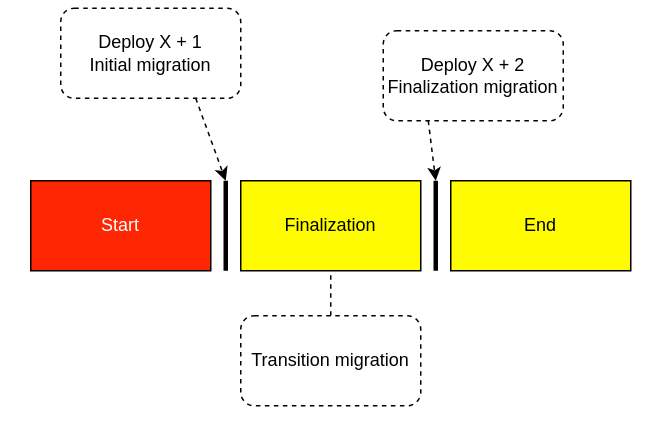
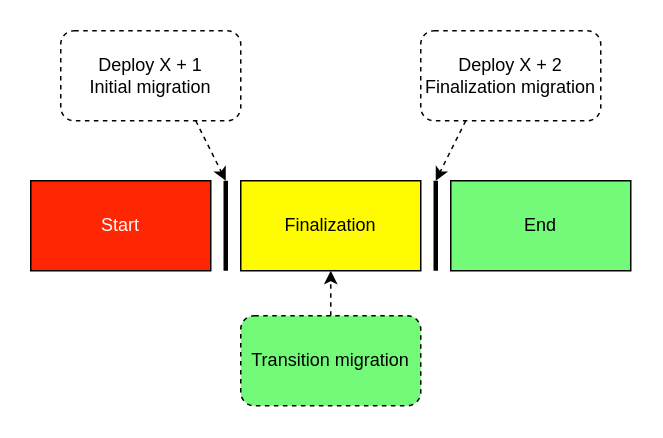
(151, 53) -> (151, 76)
(473, 76) -> (511, 76)
(541, 226) -> (541, 226)
(331, 277) -> (331, 282)
(331, 361) -> (331, 361)
